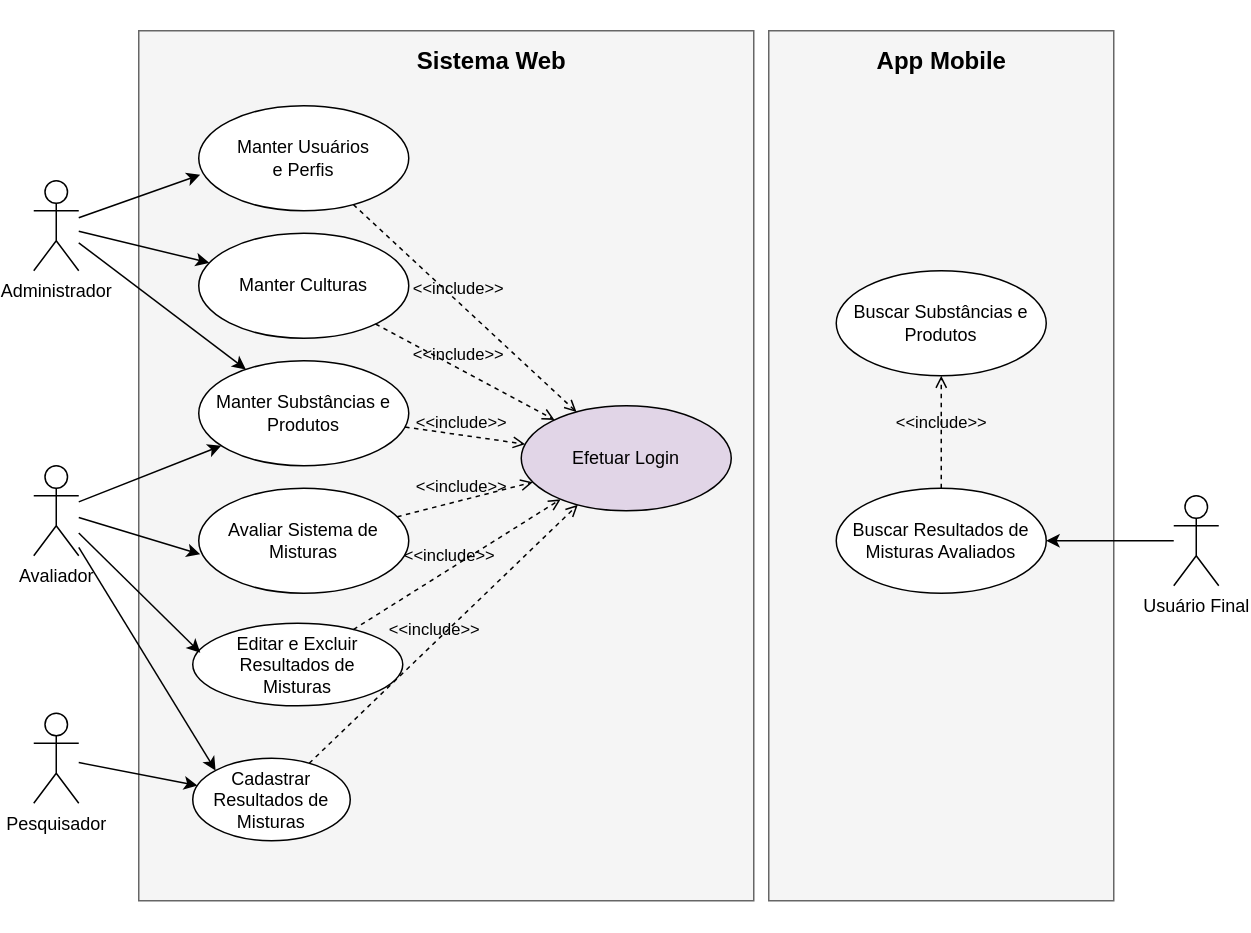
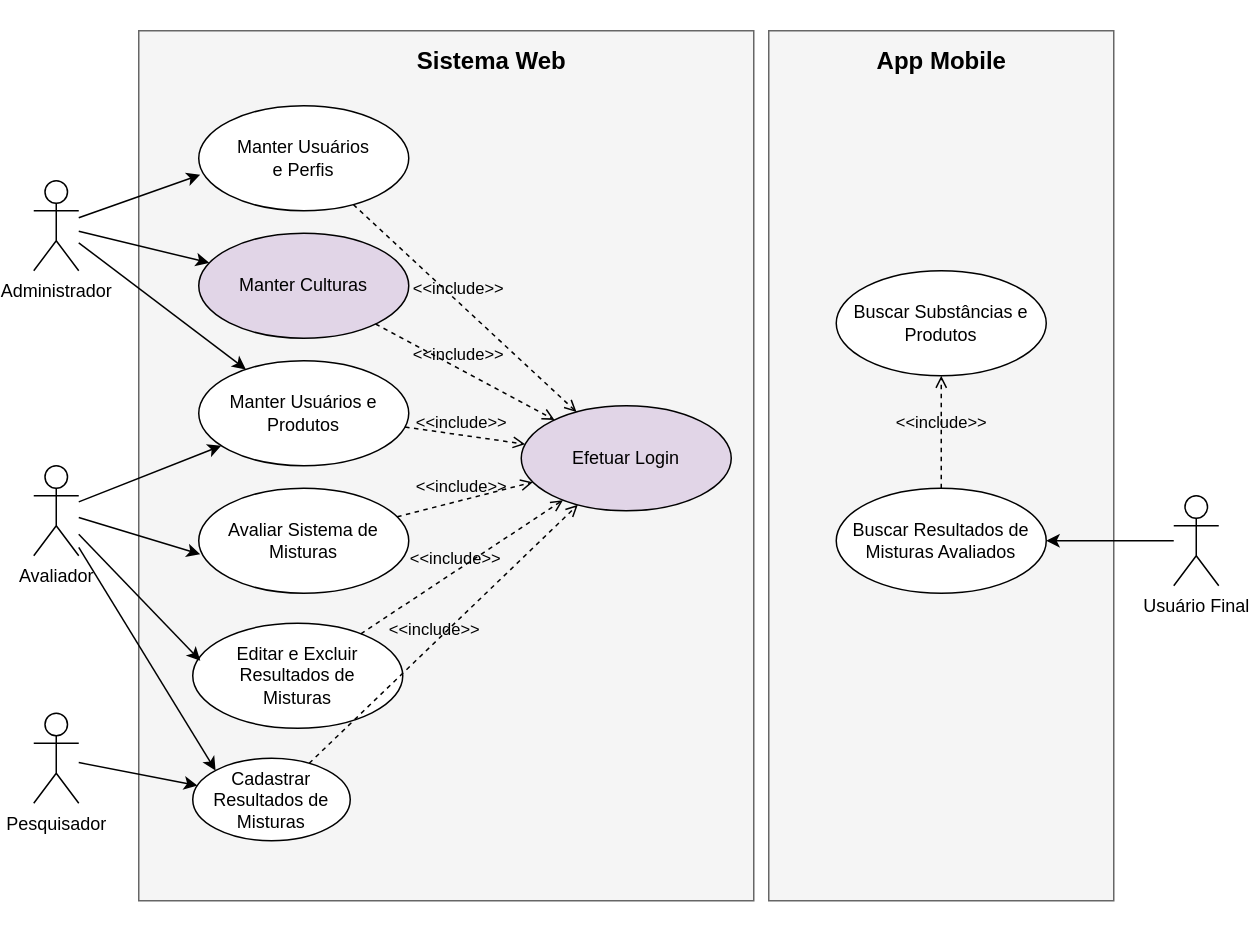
(304, 286) -> (304, 286)
(304, 413) -> (304, 413)
(298, 665) -> (298, 676)
